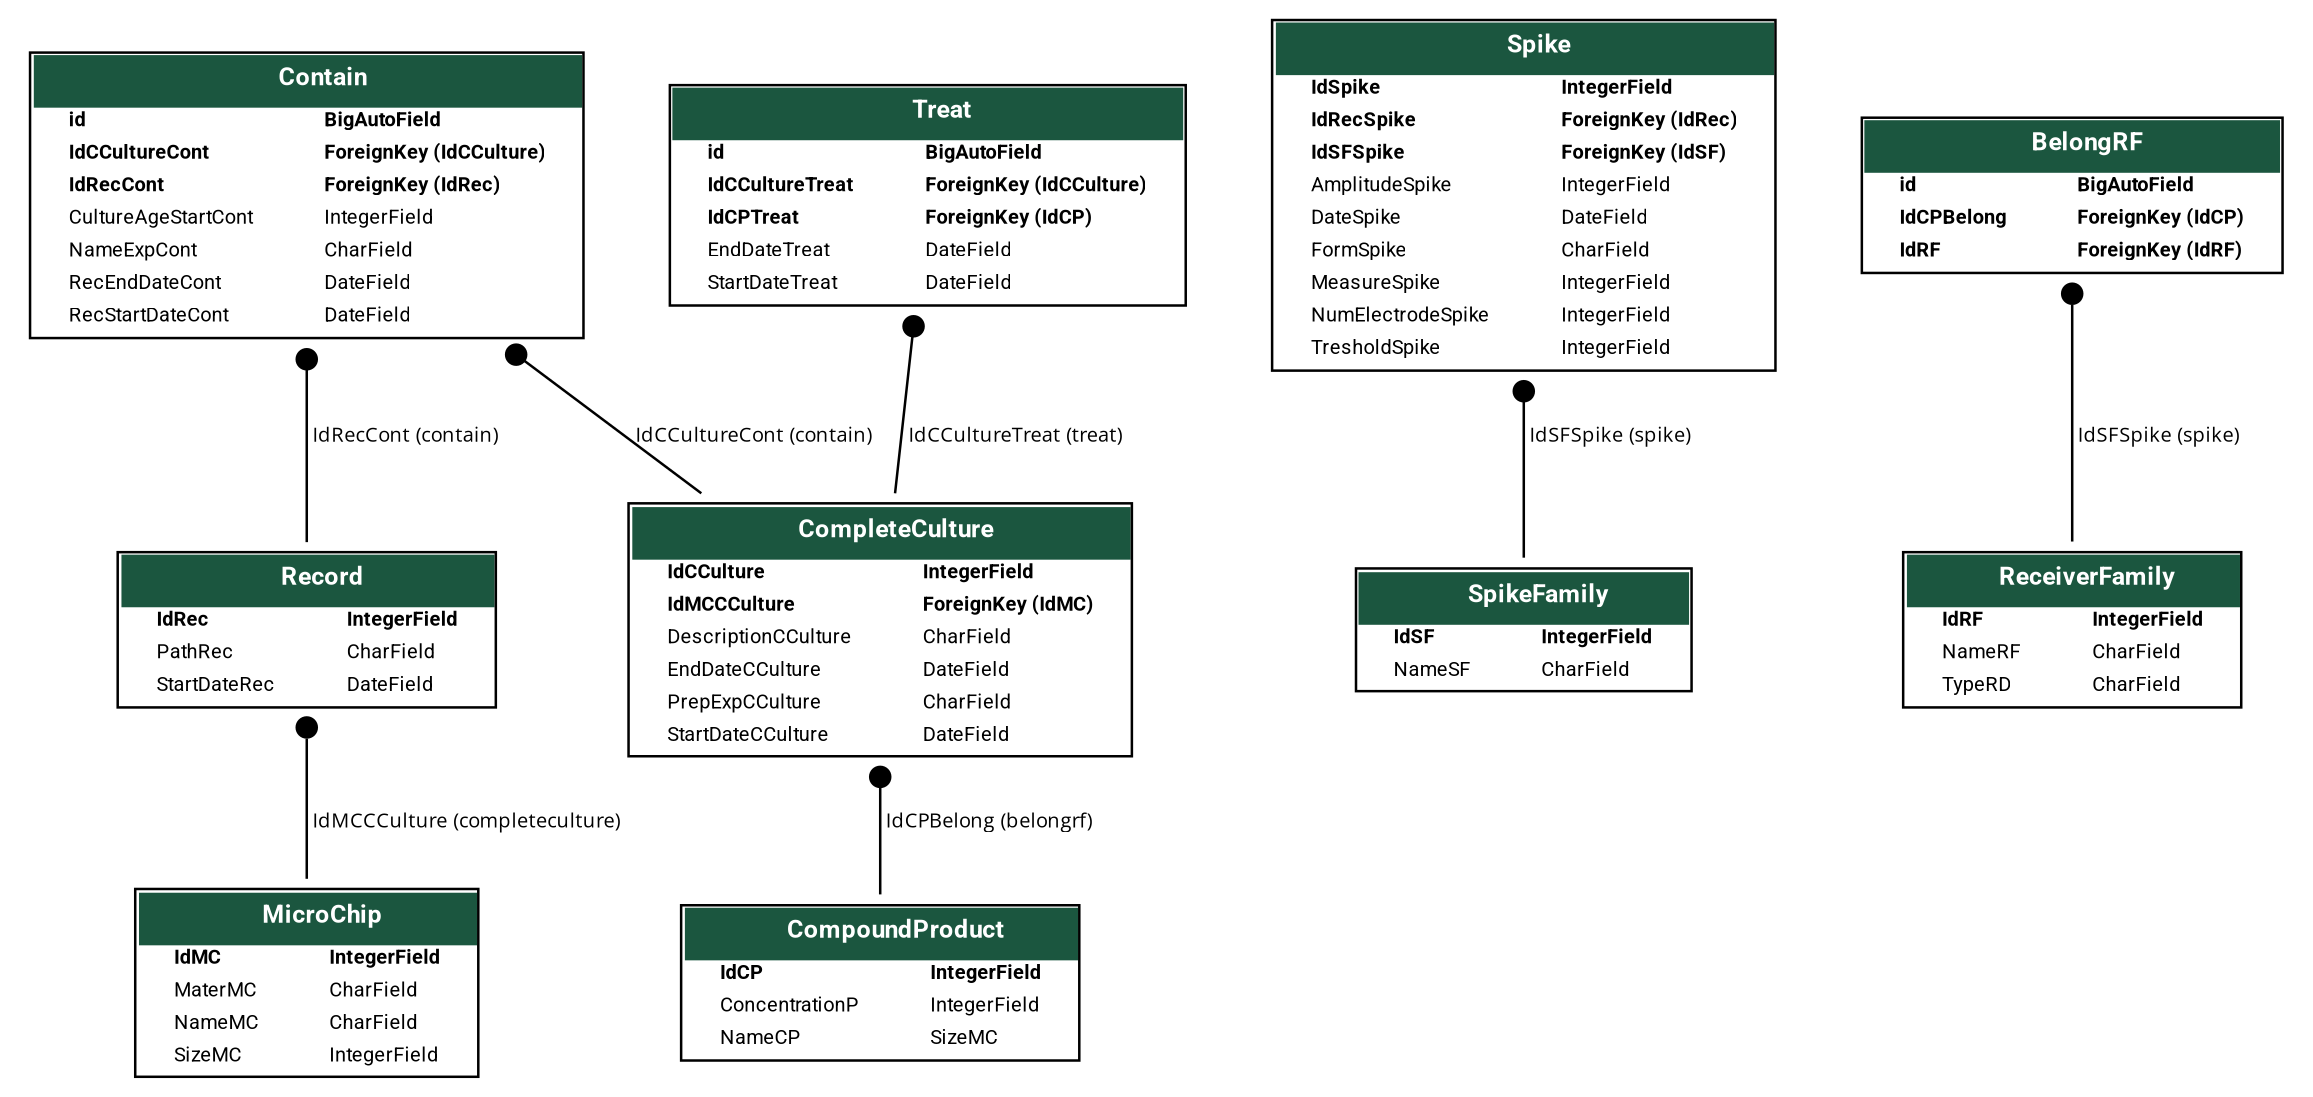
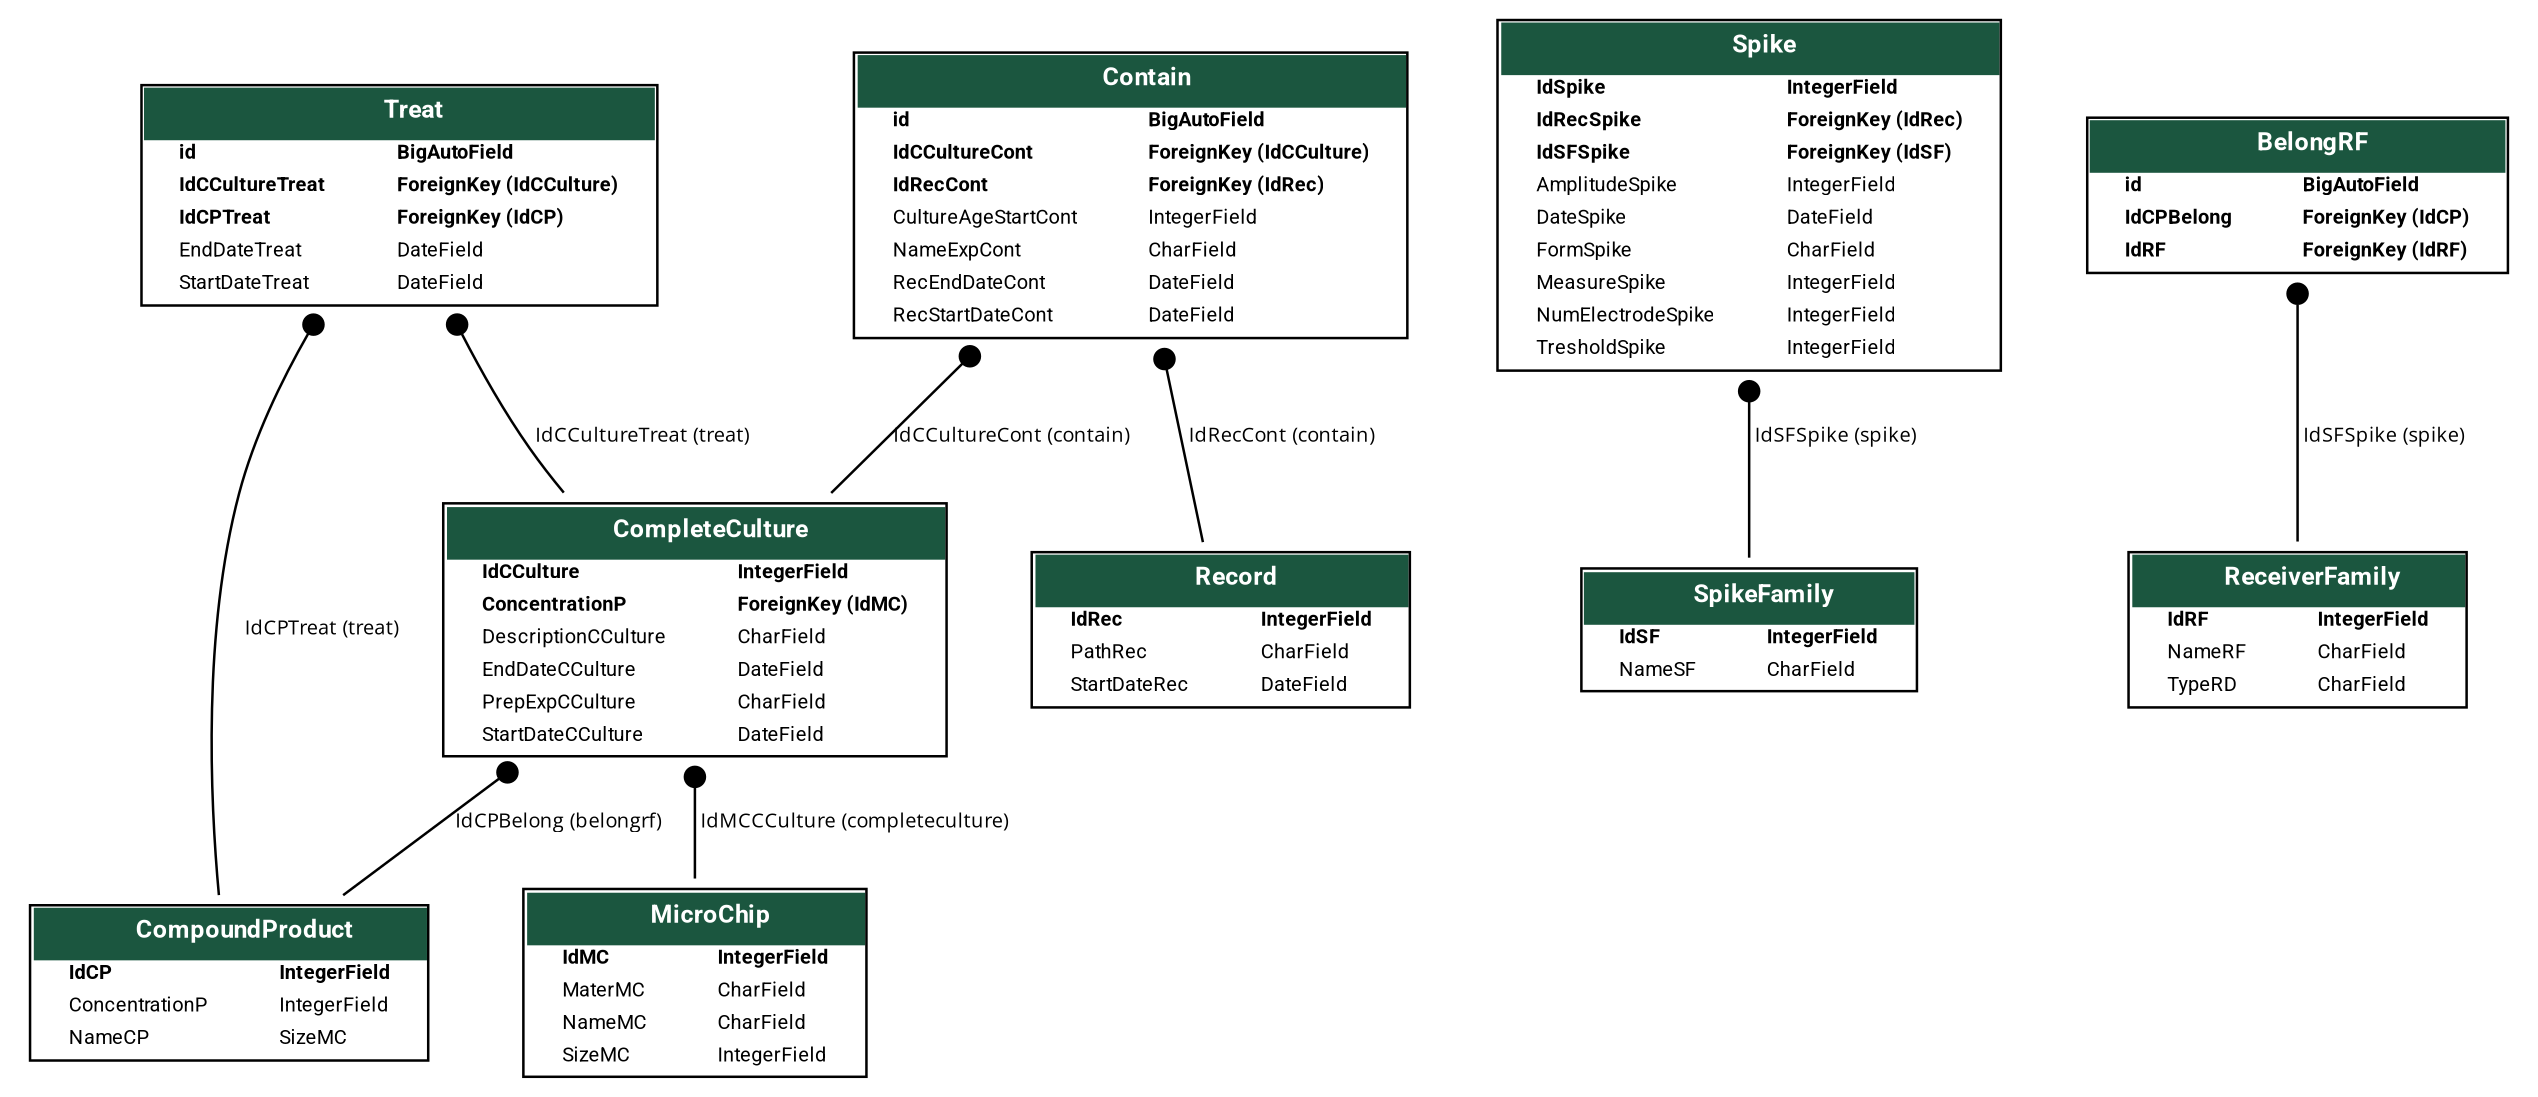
(732, 605) -> (555, 605)
none -> (219, 606)
(307, 809) -> (695, 833)
